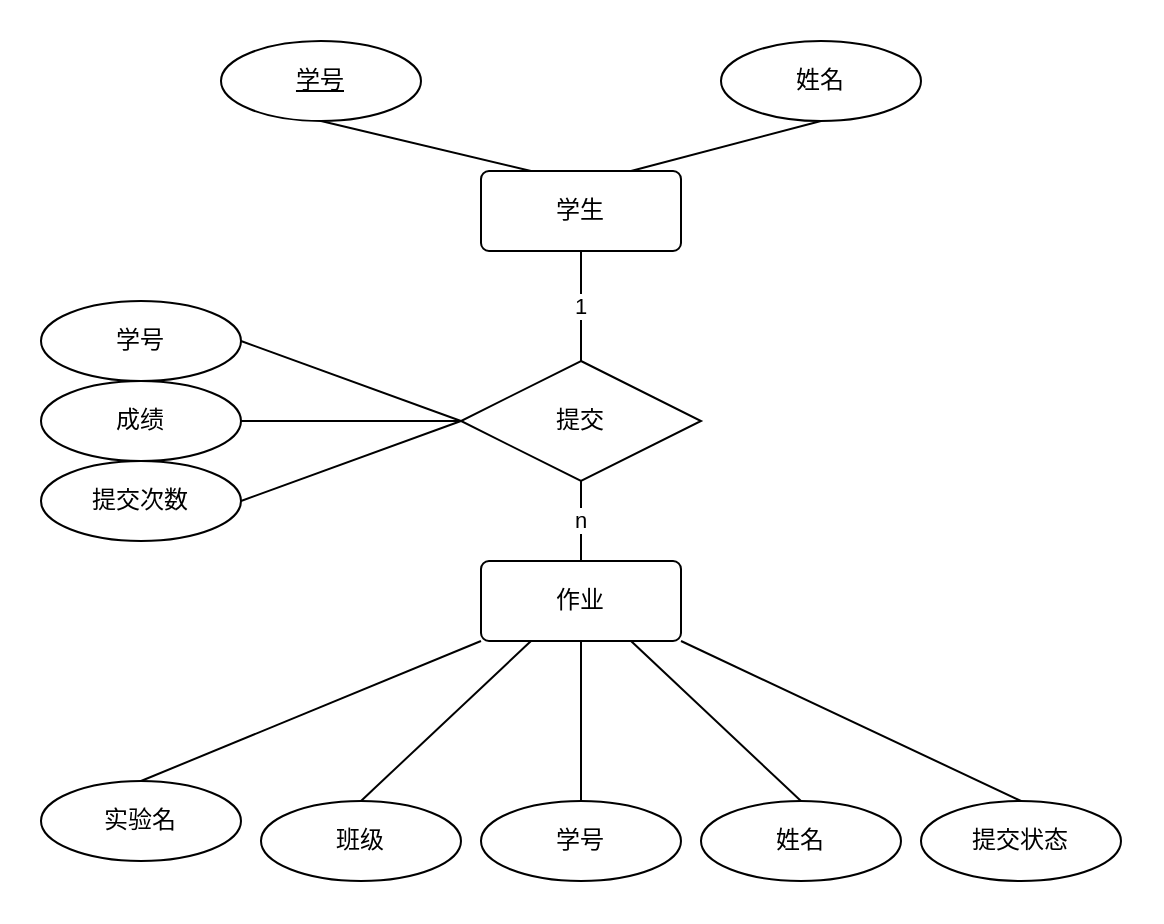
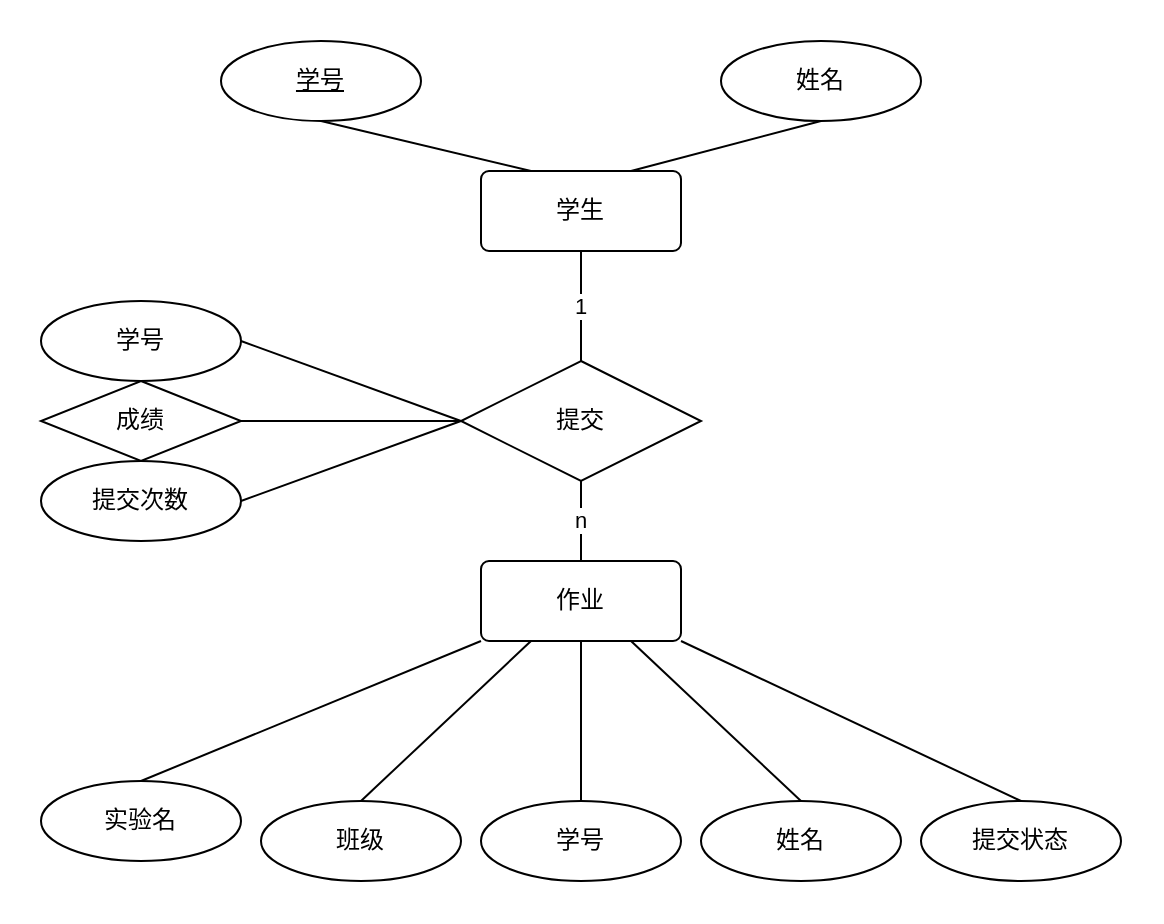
(141, 421) -> (141, 421)
